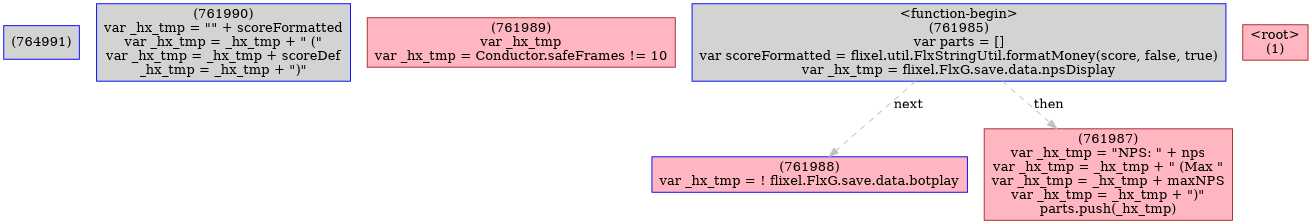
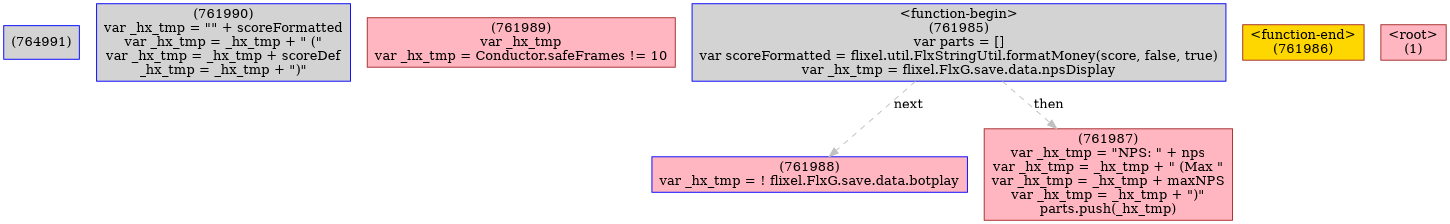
none -> (1303, 42)
